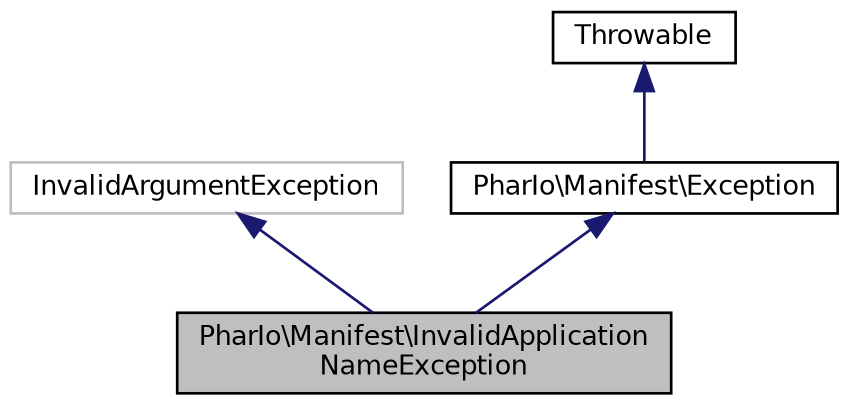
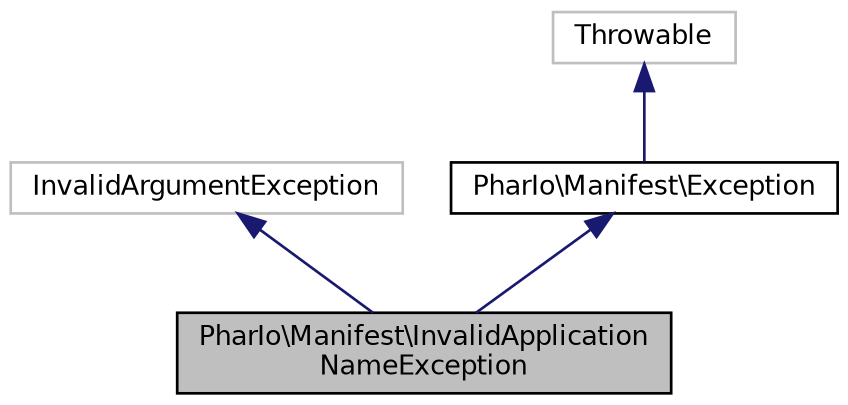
(644, 38) -> (644, 38)
